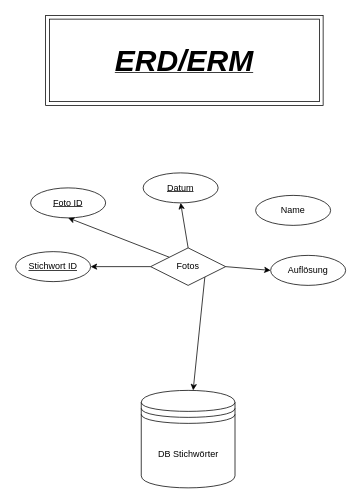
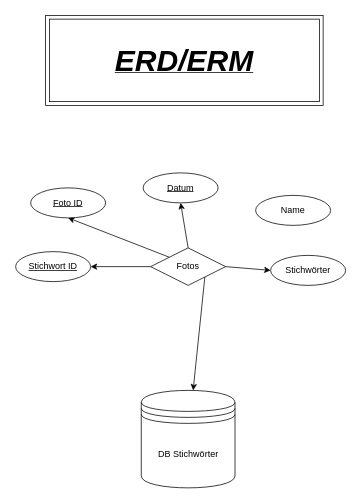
(308, 270) -> (308, 270)
